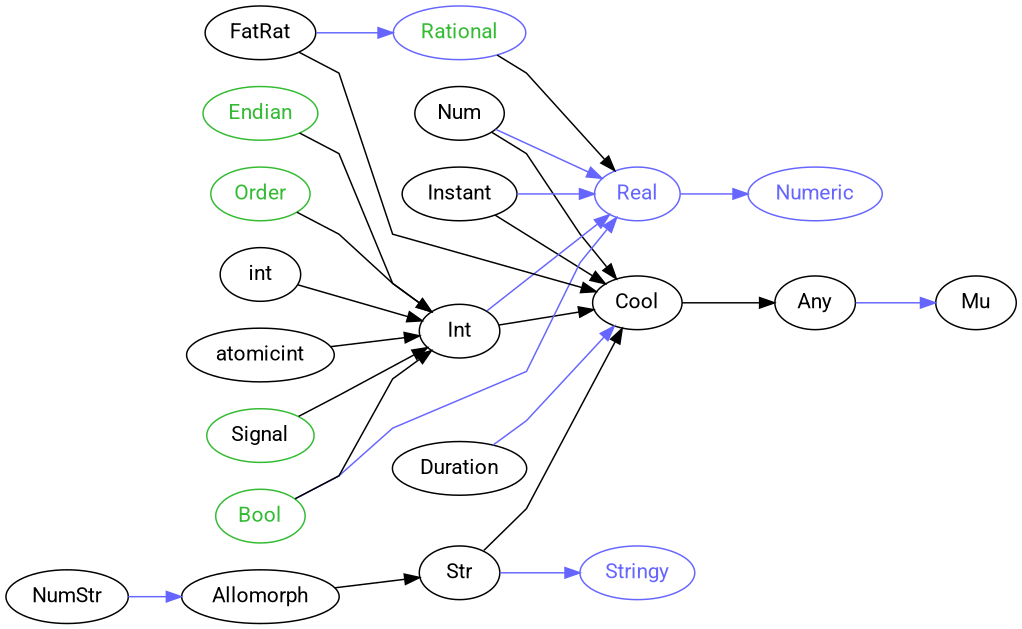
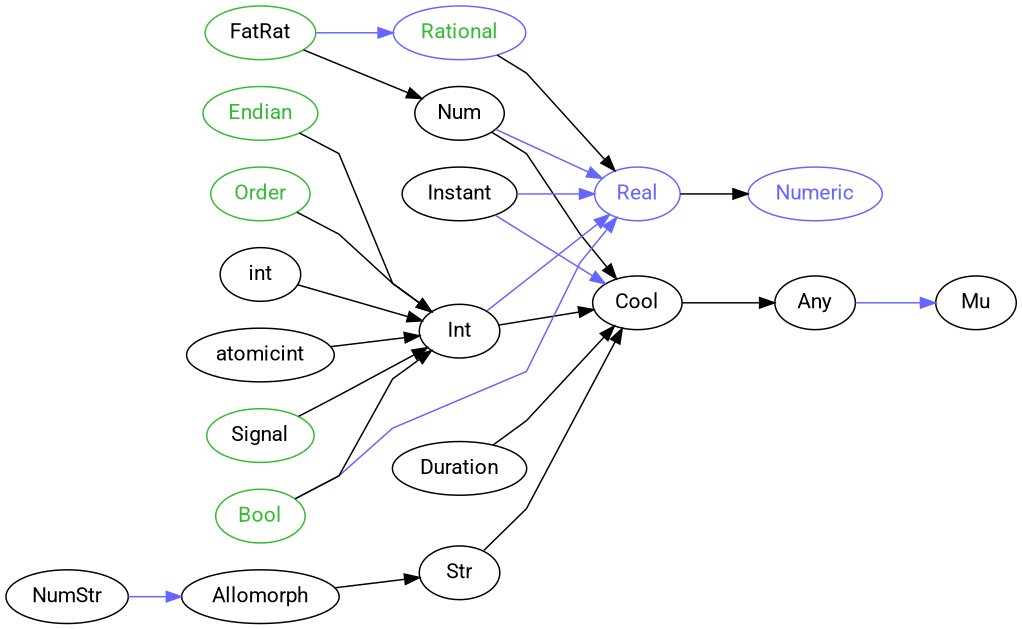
(260, 33) -> (260, 33)
(707, 194) -> (707, 194)
(390, 225) -> (356, 71)
(544, 245) -> (544, 245)
(551, 394) -> (551, 394)
(637, 573) -> none
